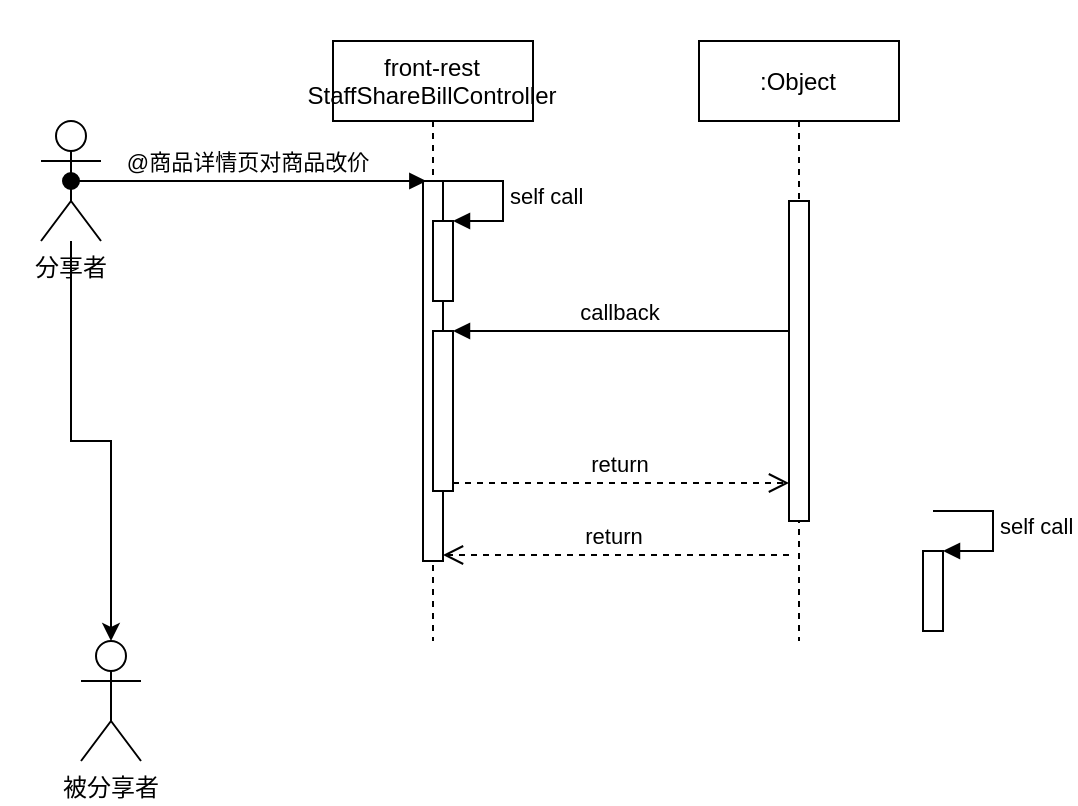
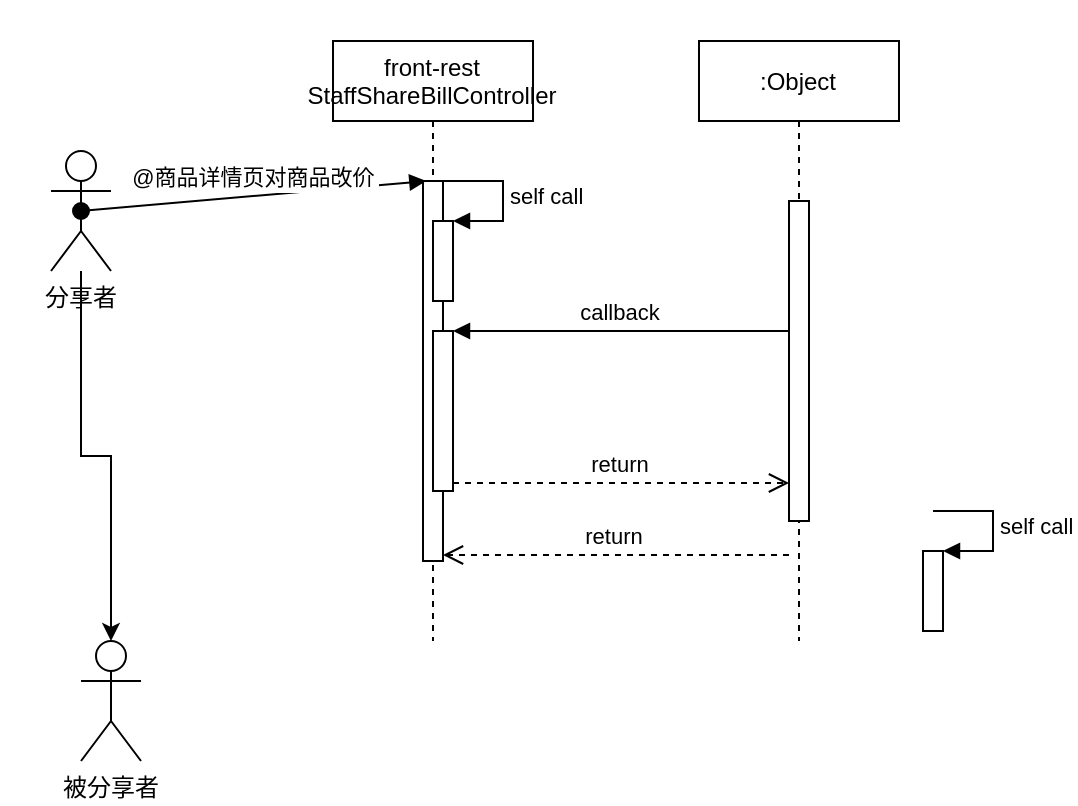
(71, 181) -> (81, 211)
